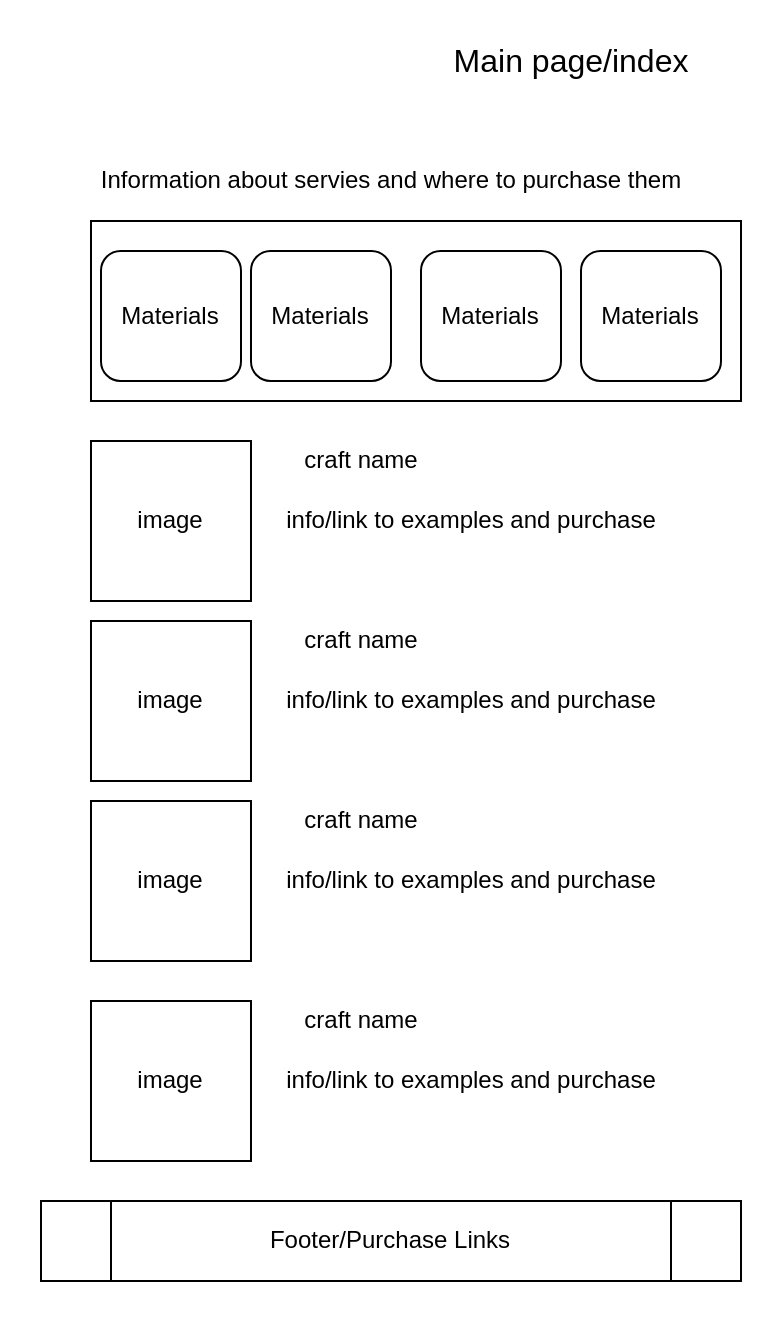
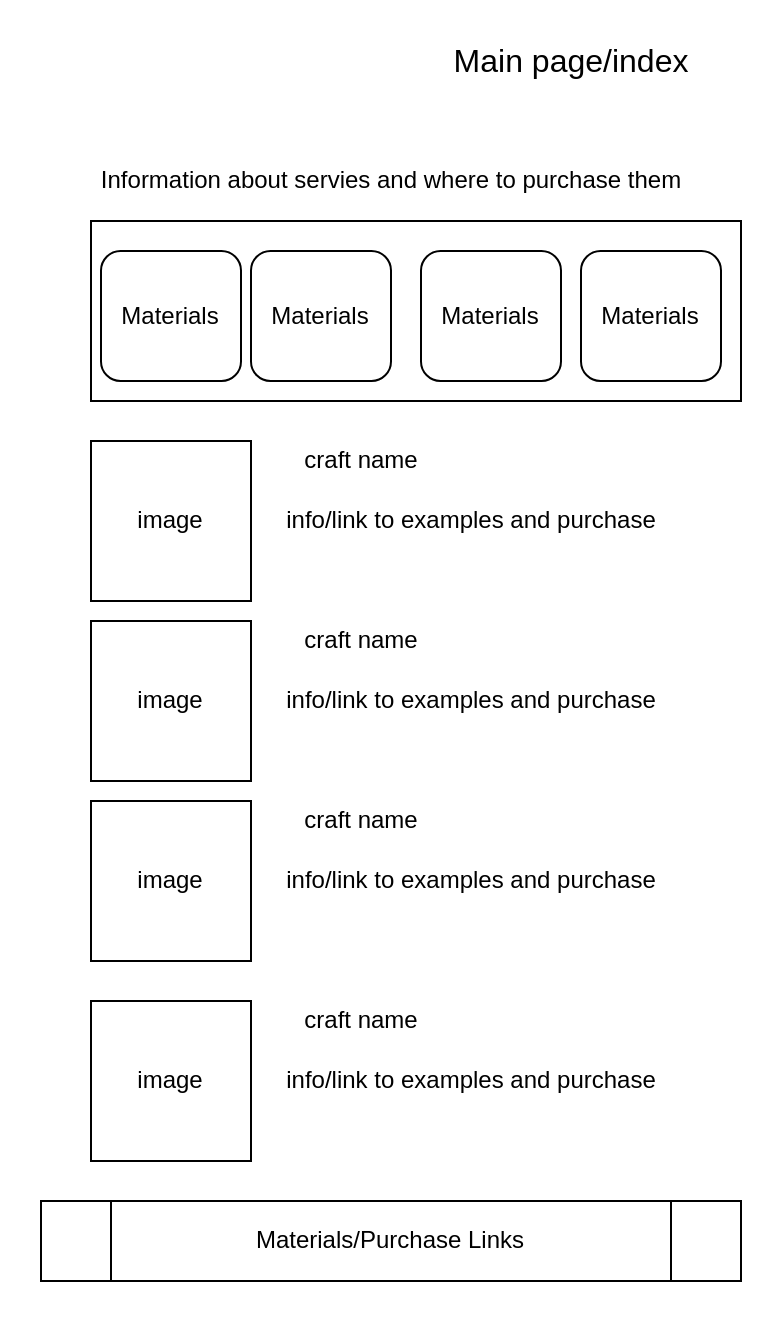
(391, 1241) -> (391, 1241)
